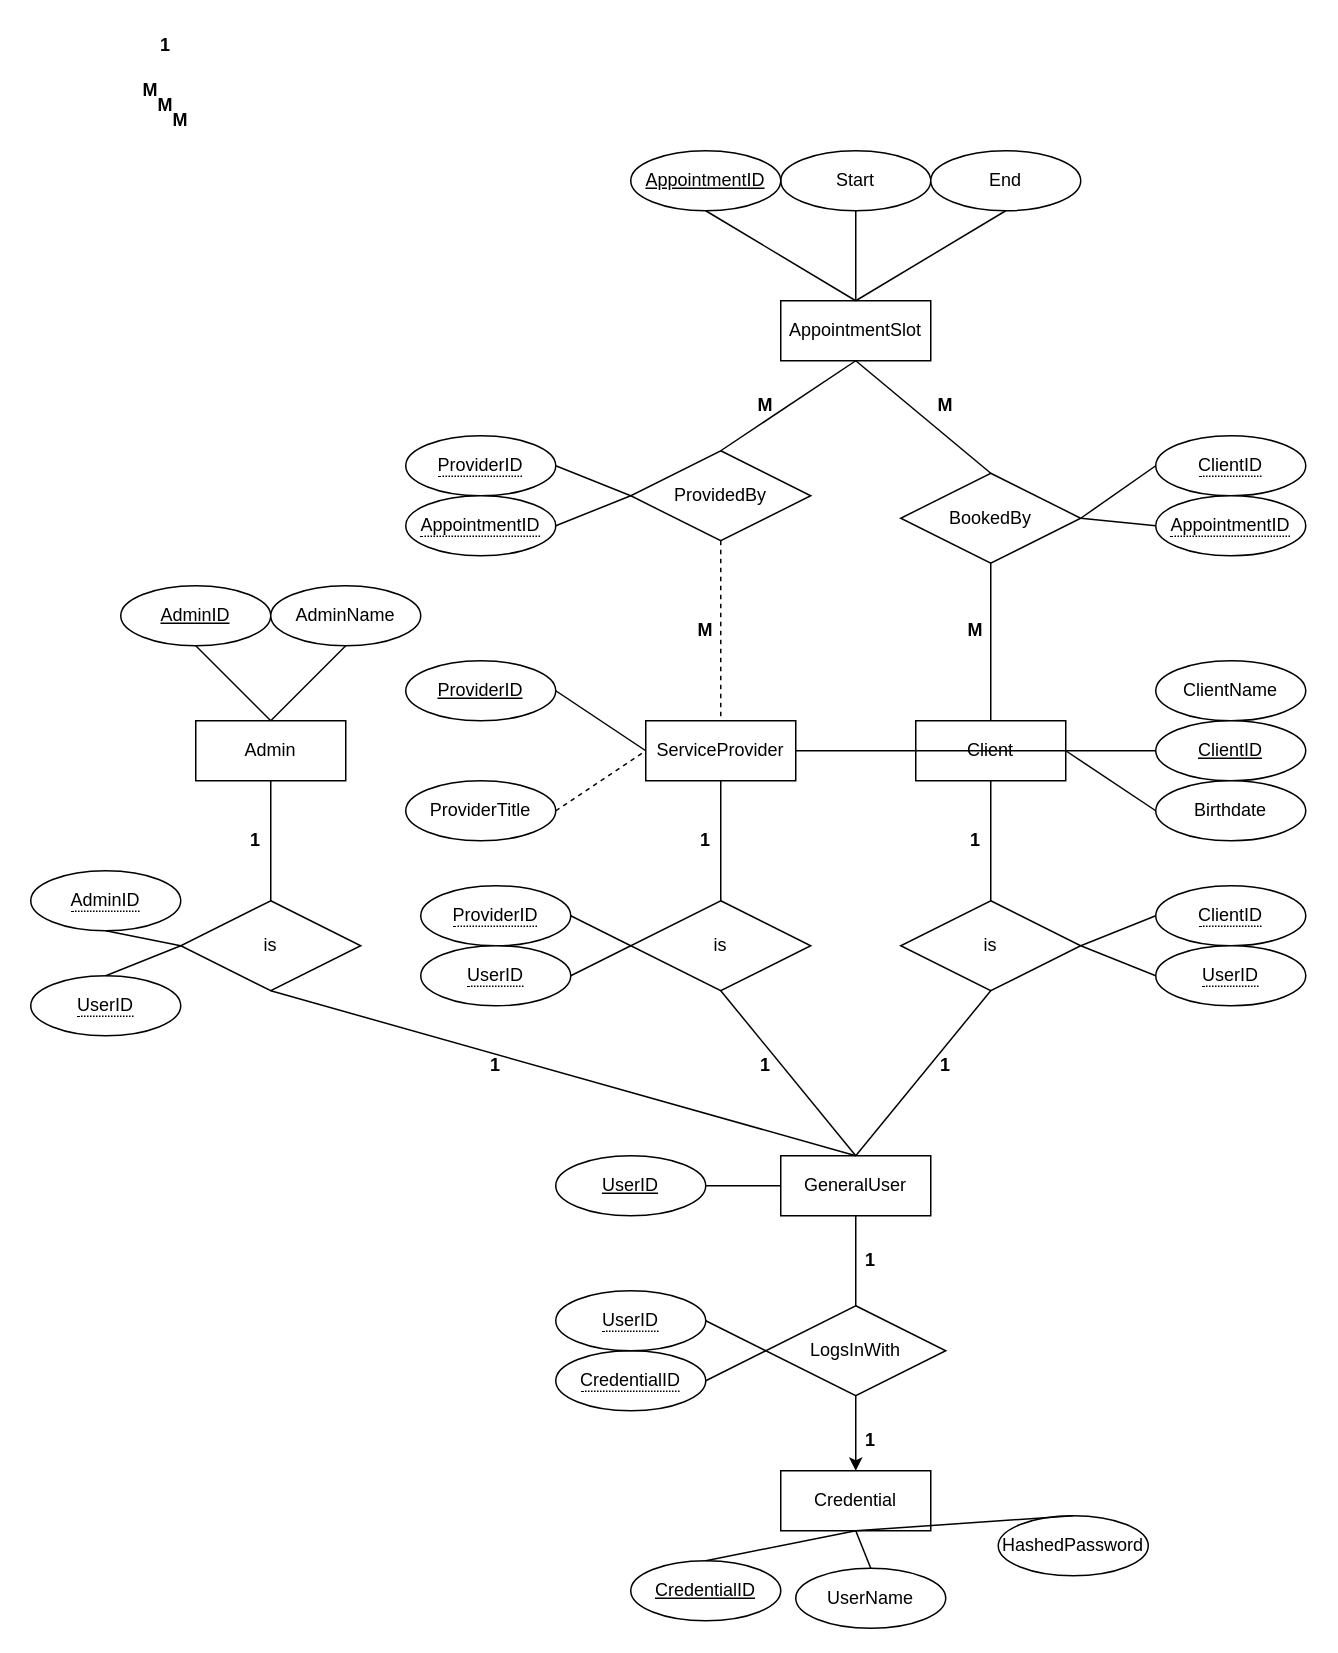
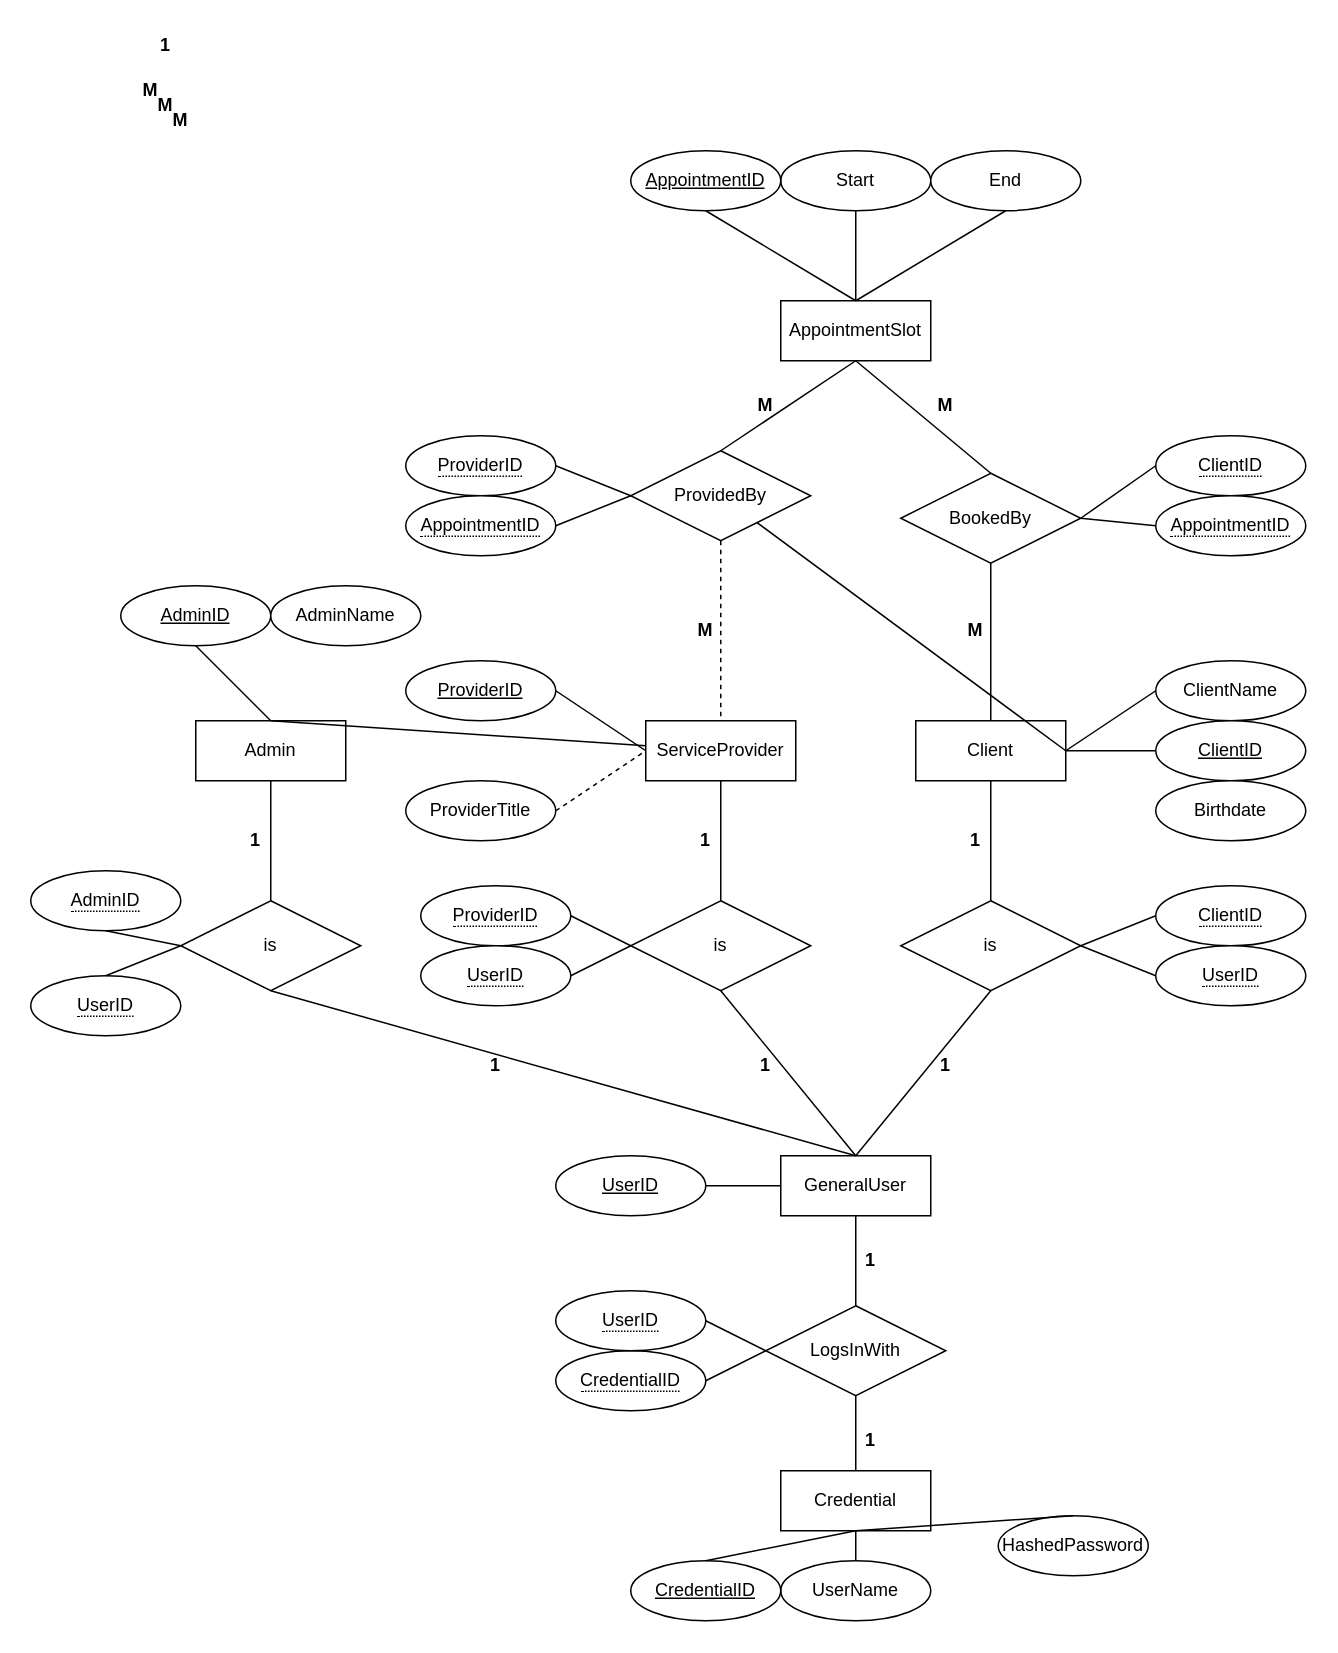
(308, 683) -> (458, 733)
(930, 751) -> (1112, 720)
(1112, 782) -> (909, 635)
(856, 1459) -> (856, 1463)
(871, 1598) -> (856, 1591)
